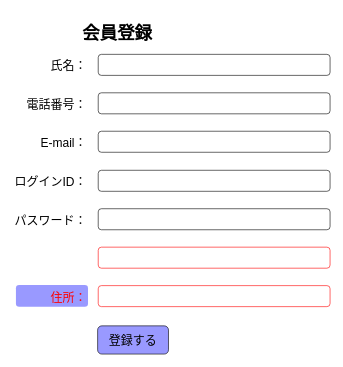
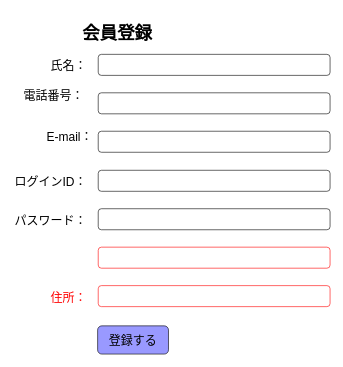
(52, 103) -> (49, 94)
(52, 141) -> (58, 135)
(52, 296) -> (52, 296)
